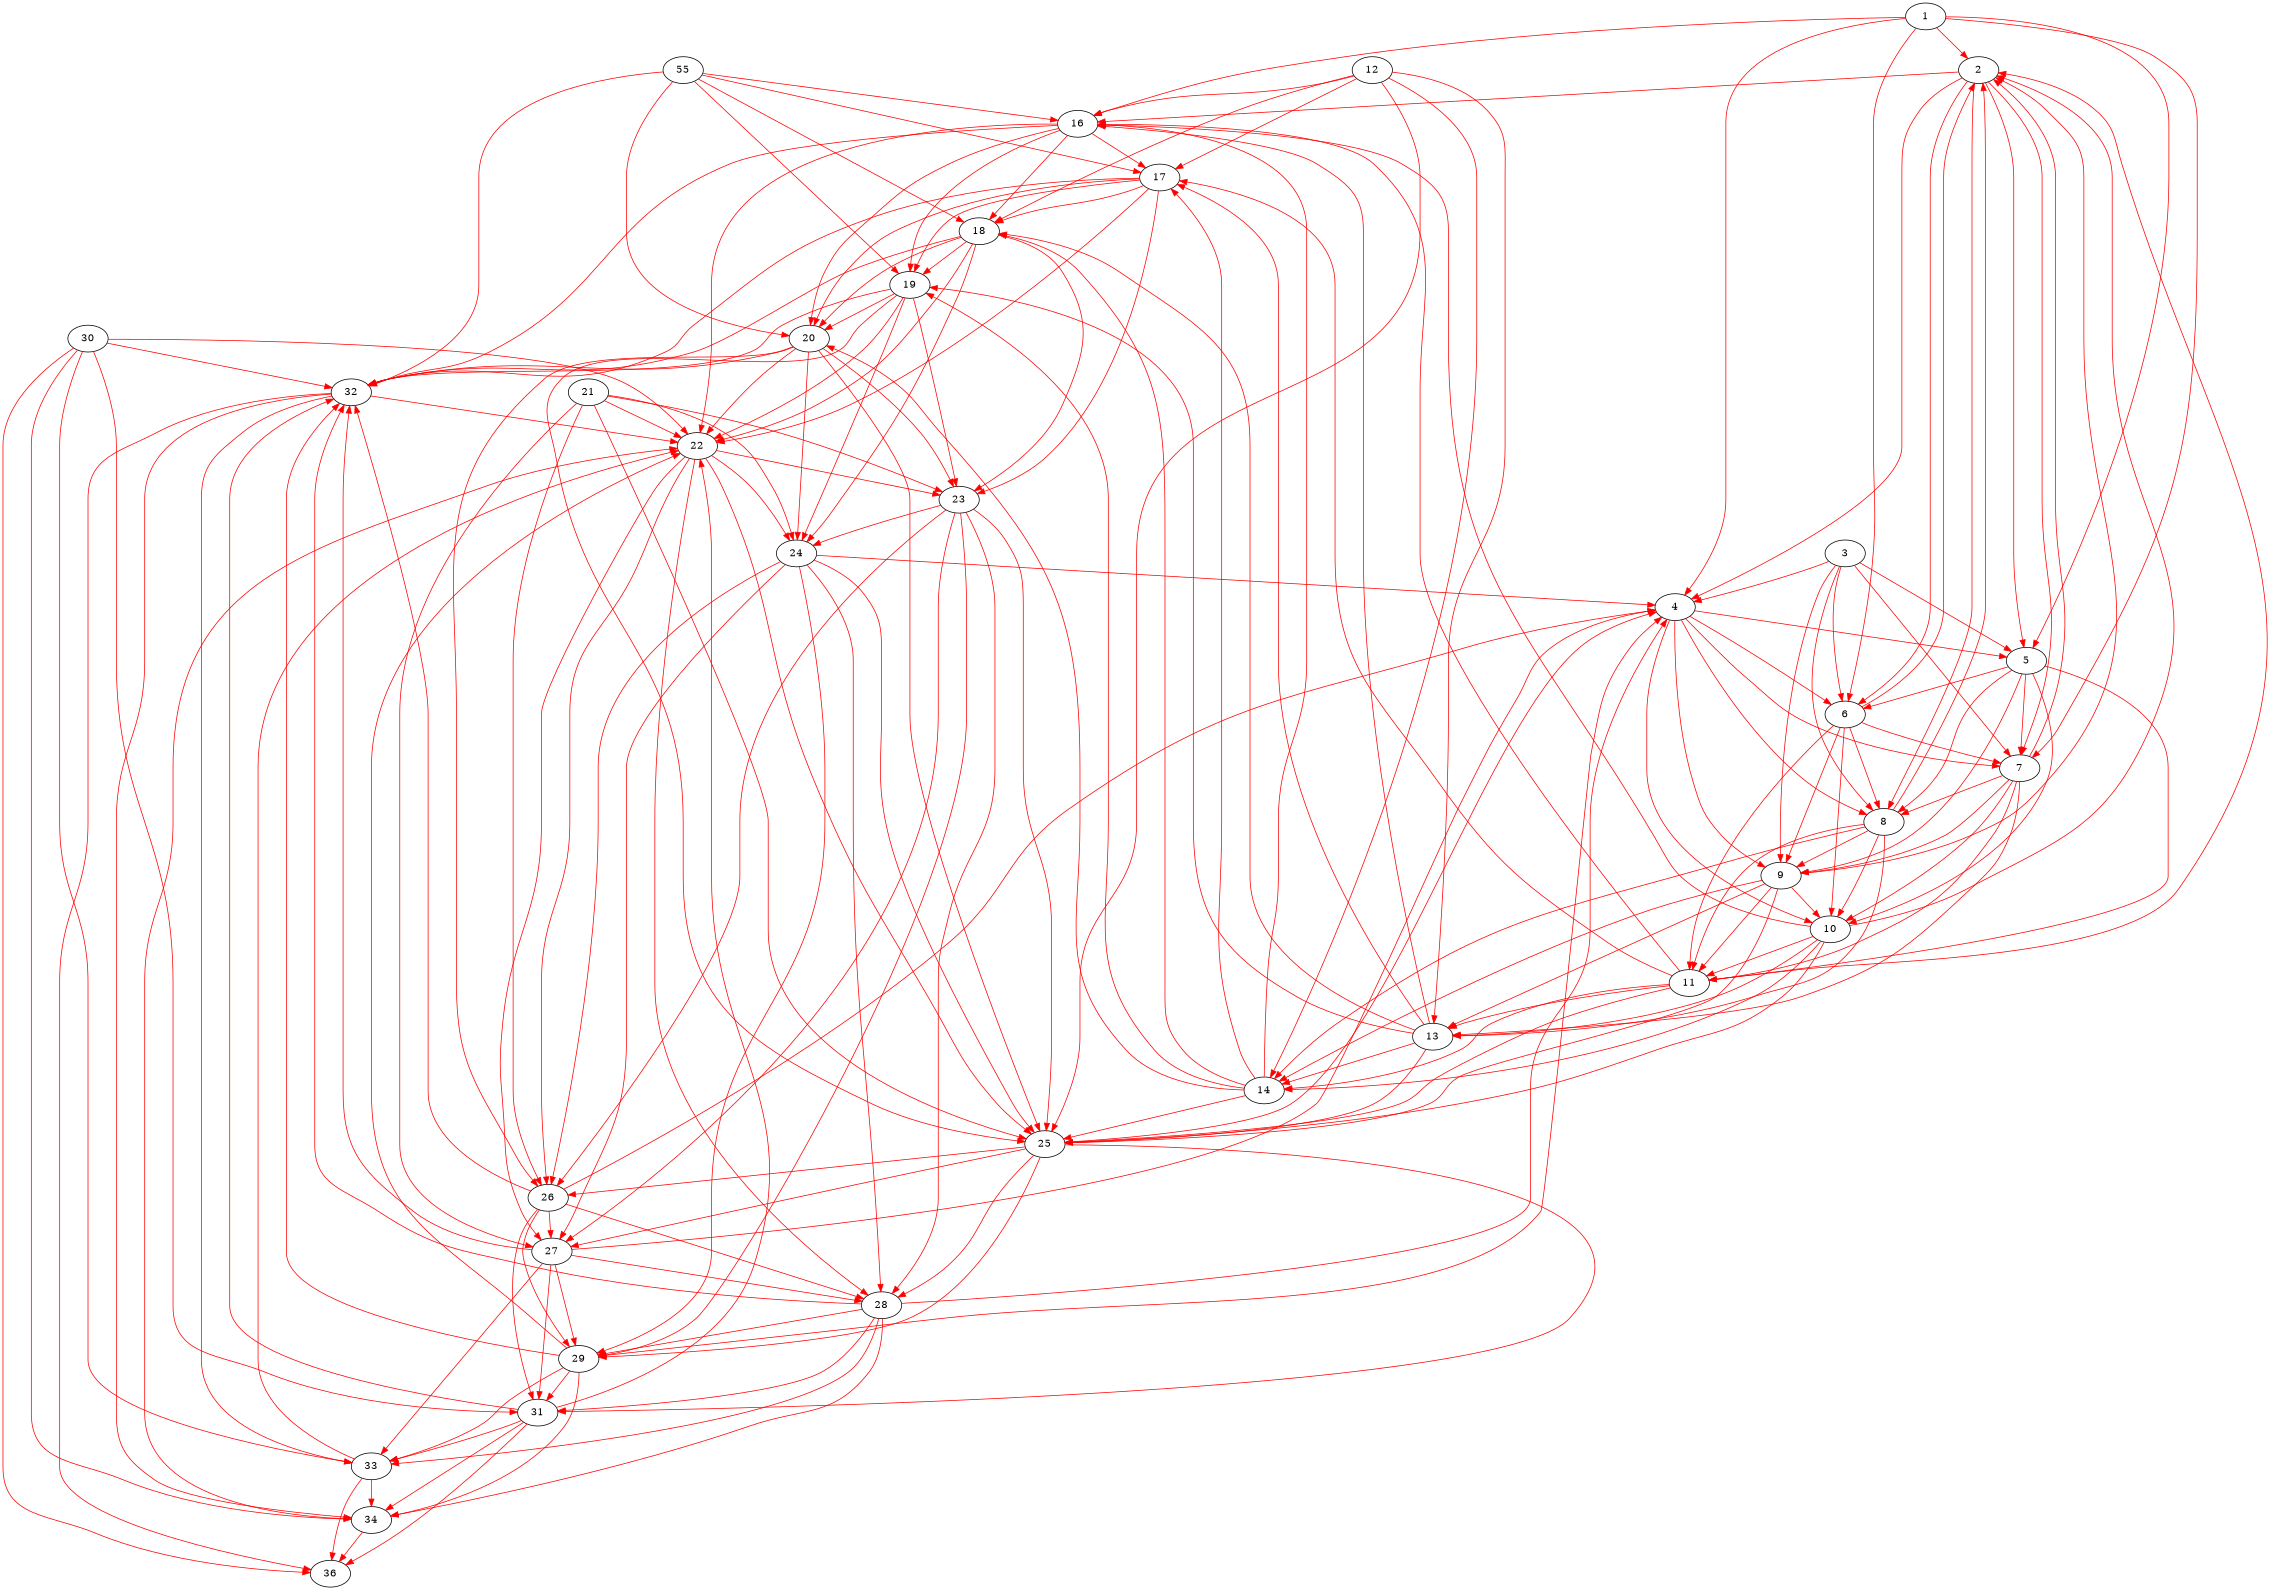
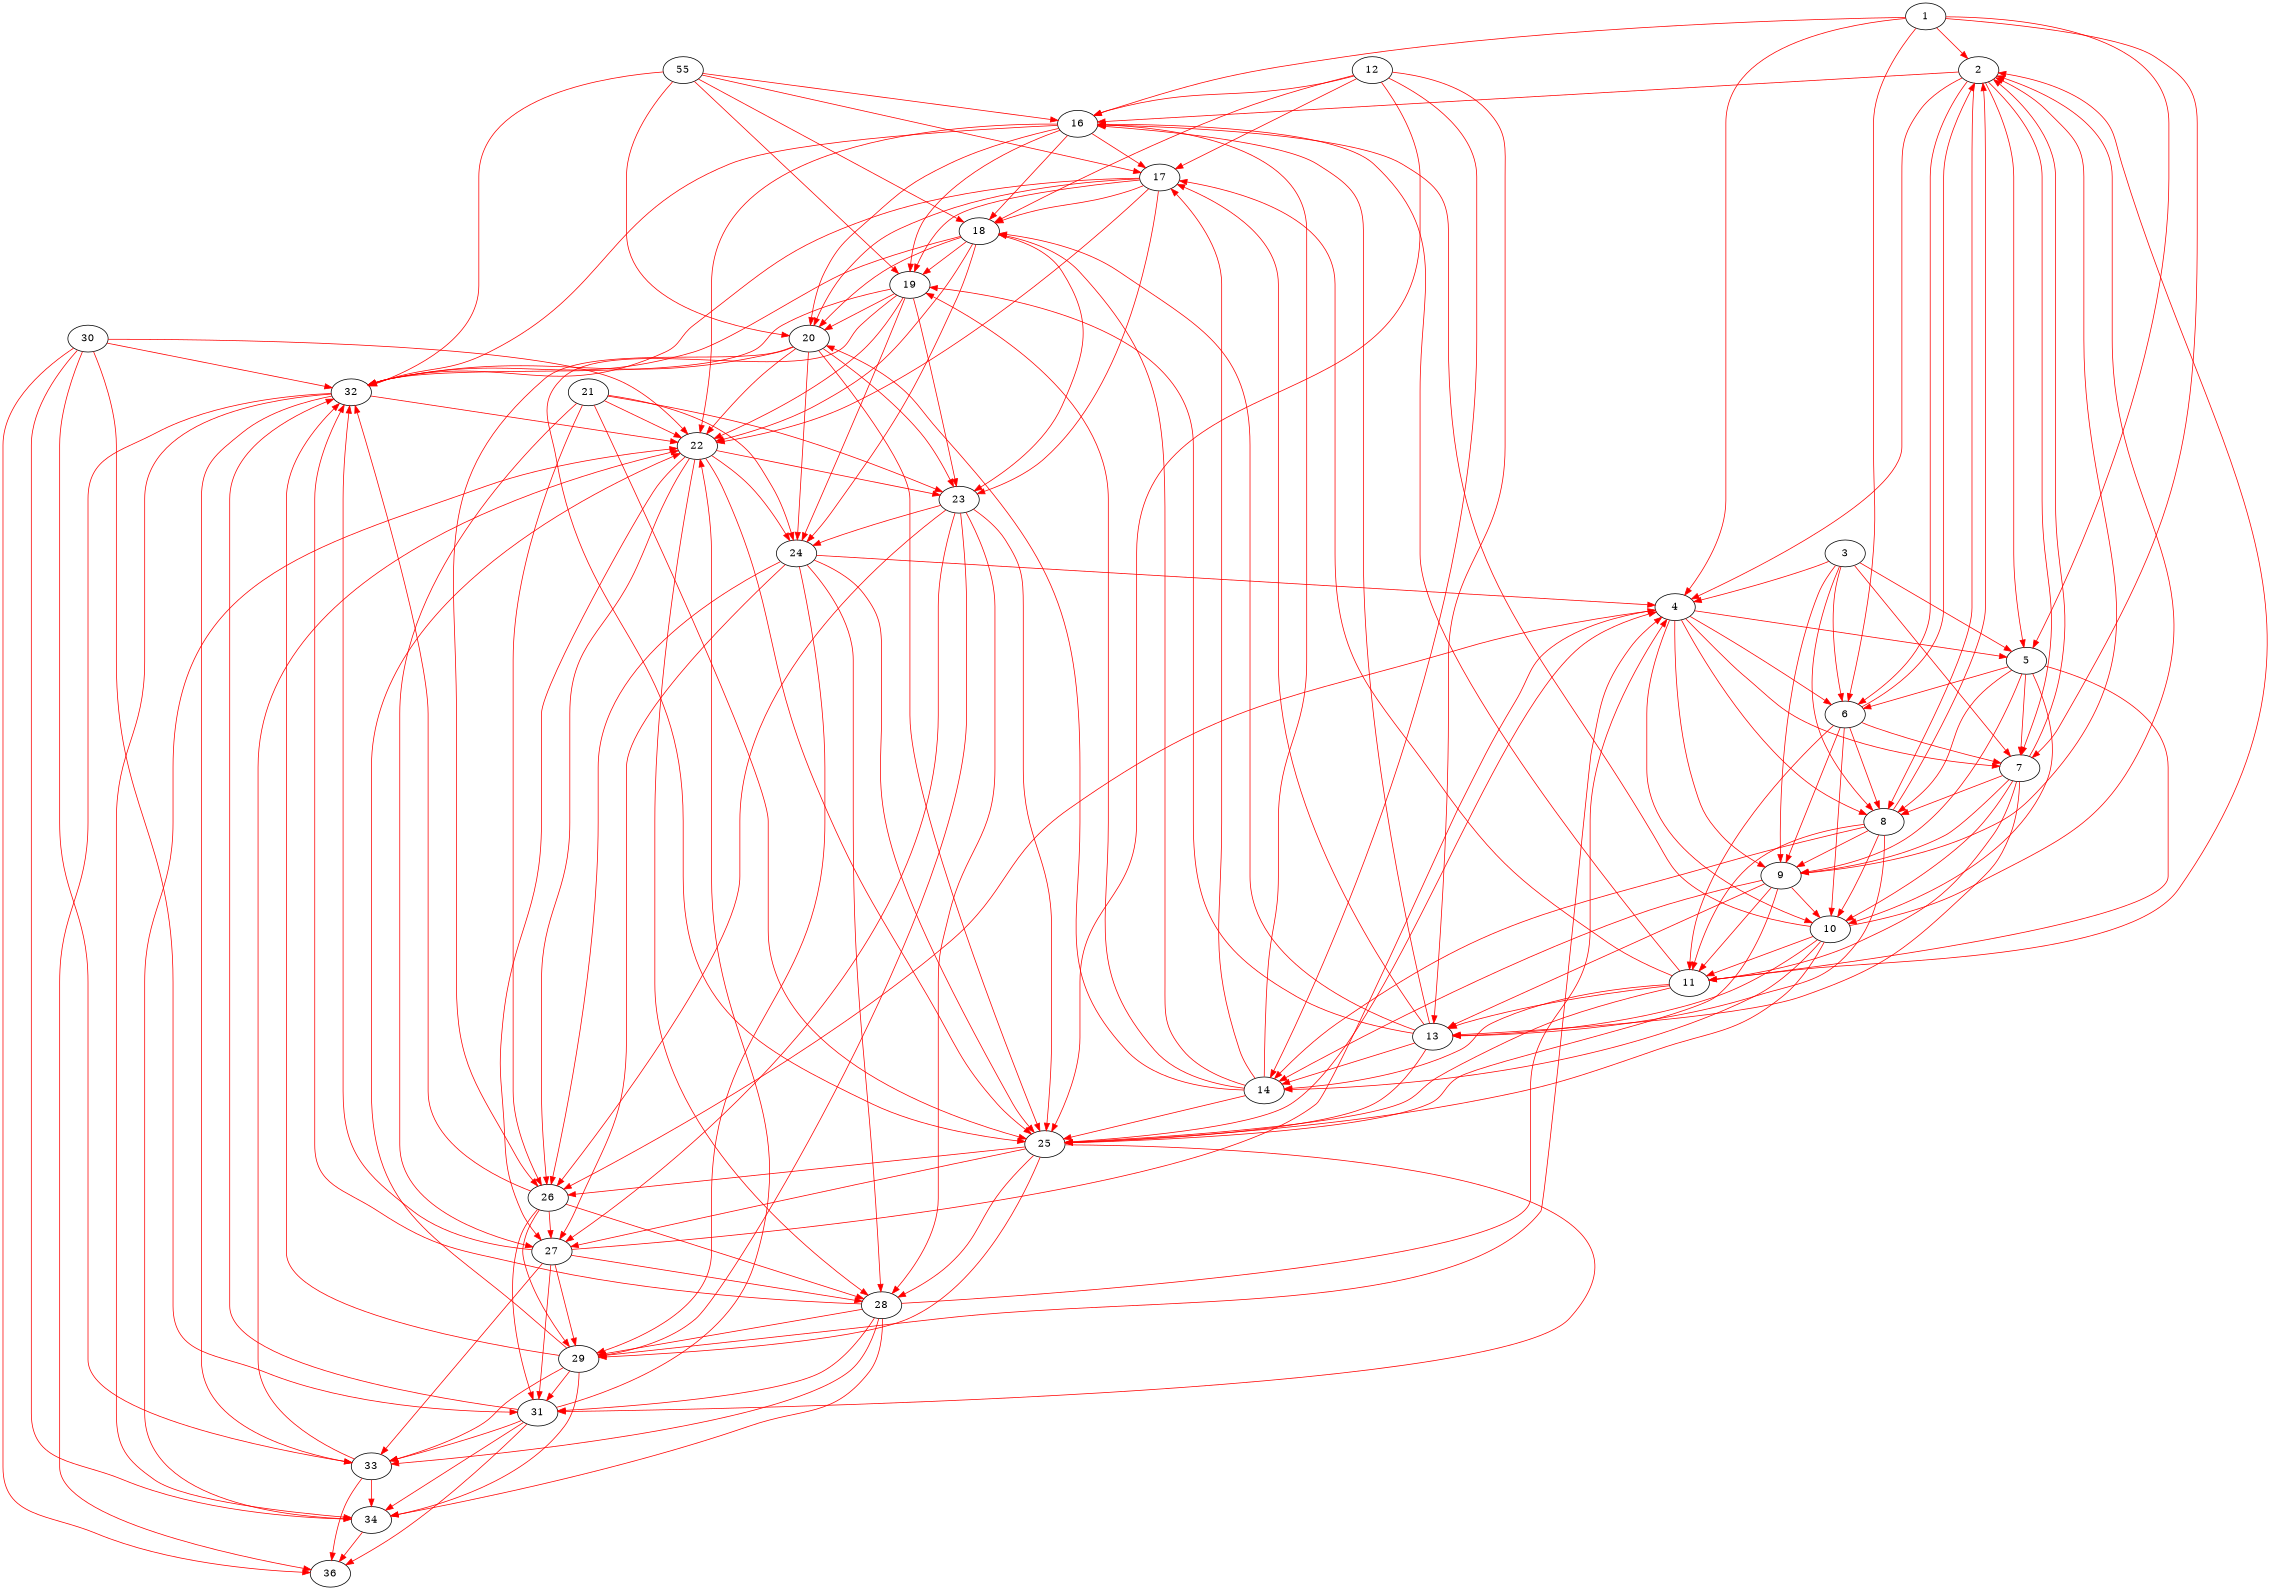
(1061, 815) -> (1067, 811)
